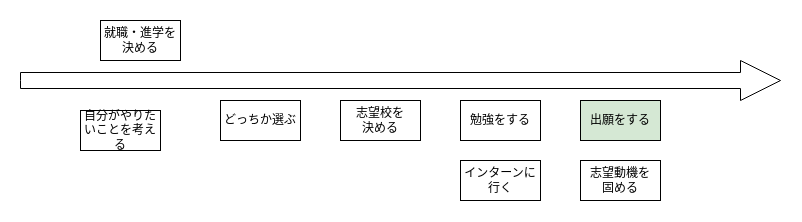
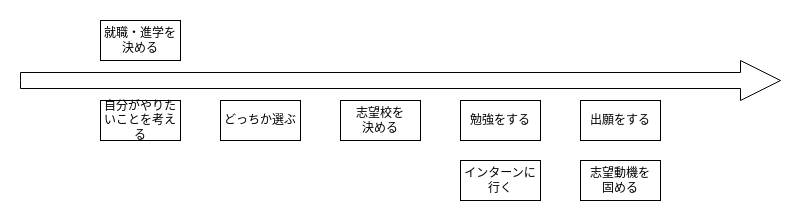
(621, 121) -> (621, 121)
(121, 131) -> (141, 121)
